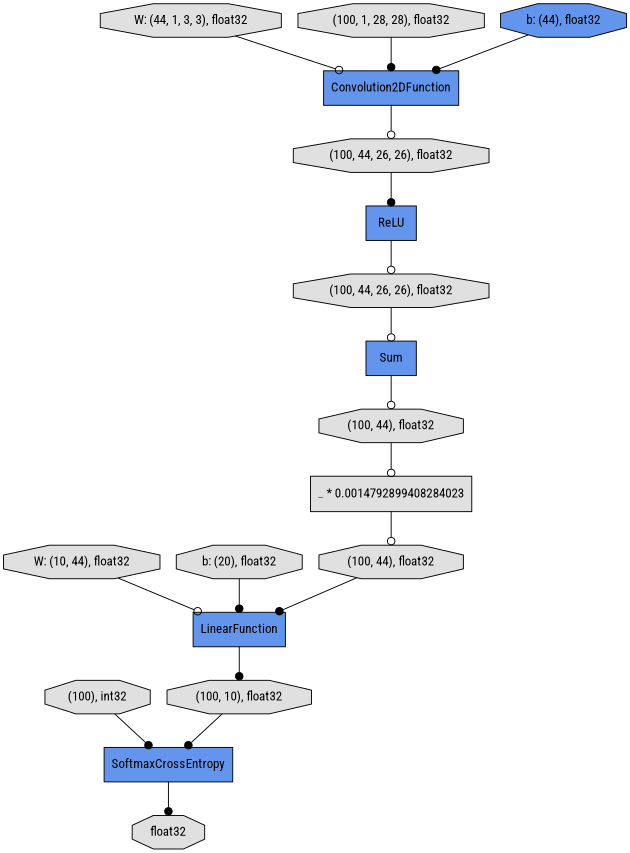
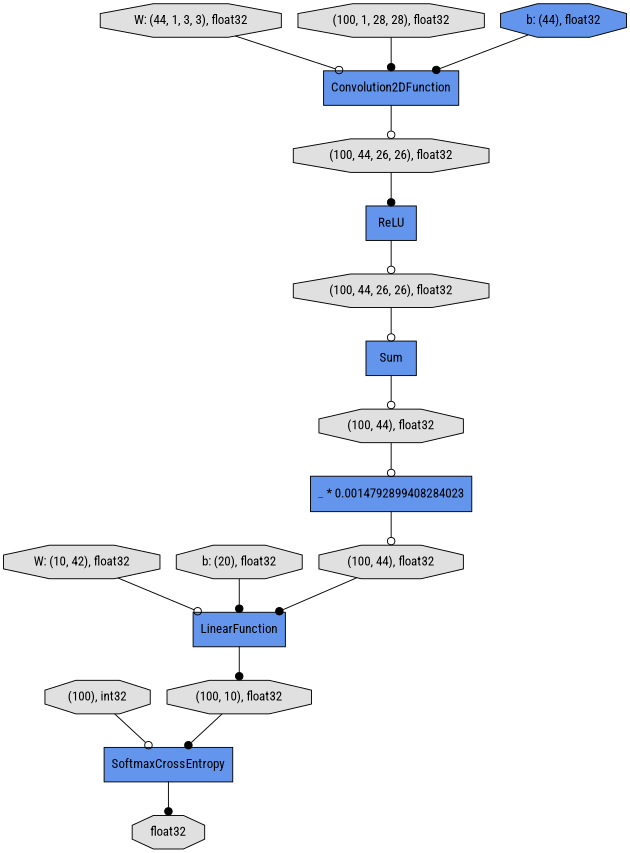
(391, 494) -> (391, 494)
(82, 562) -> (82, 562)
(130, 728) -> (130, 728)
